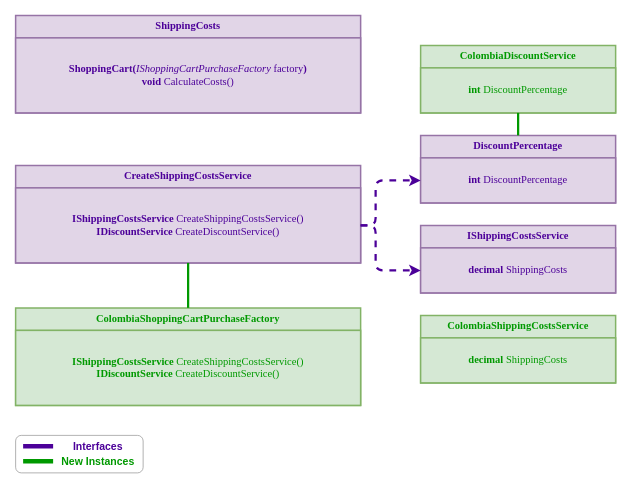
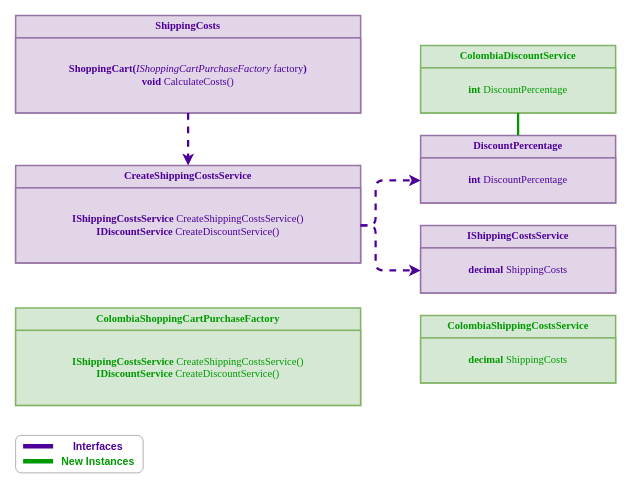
none -> (188, 134)
(188, 286) -> none
